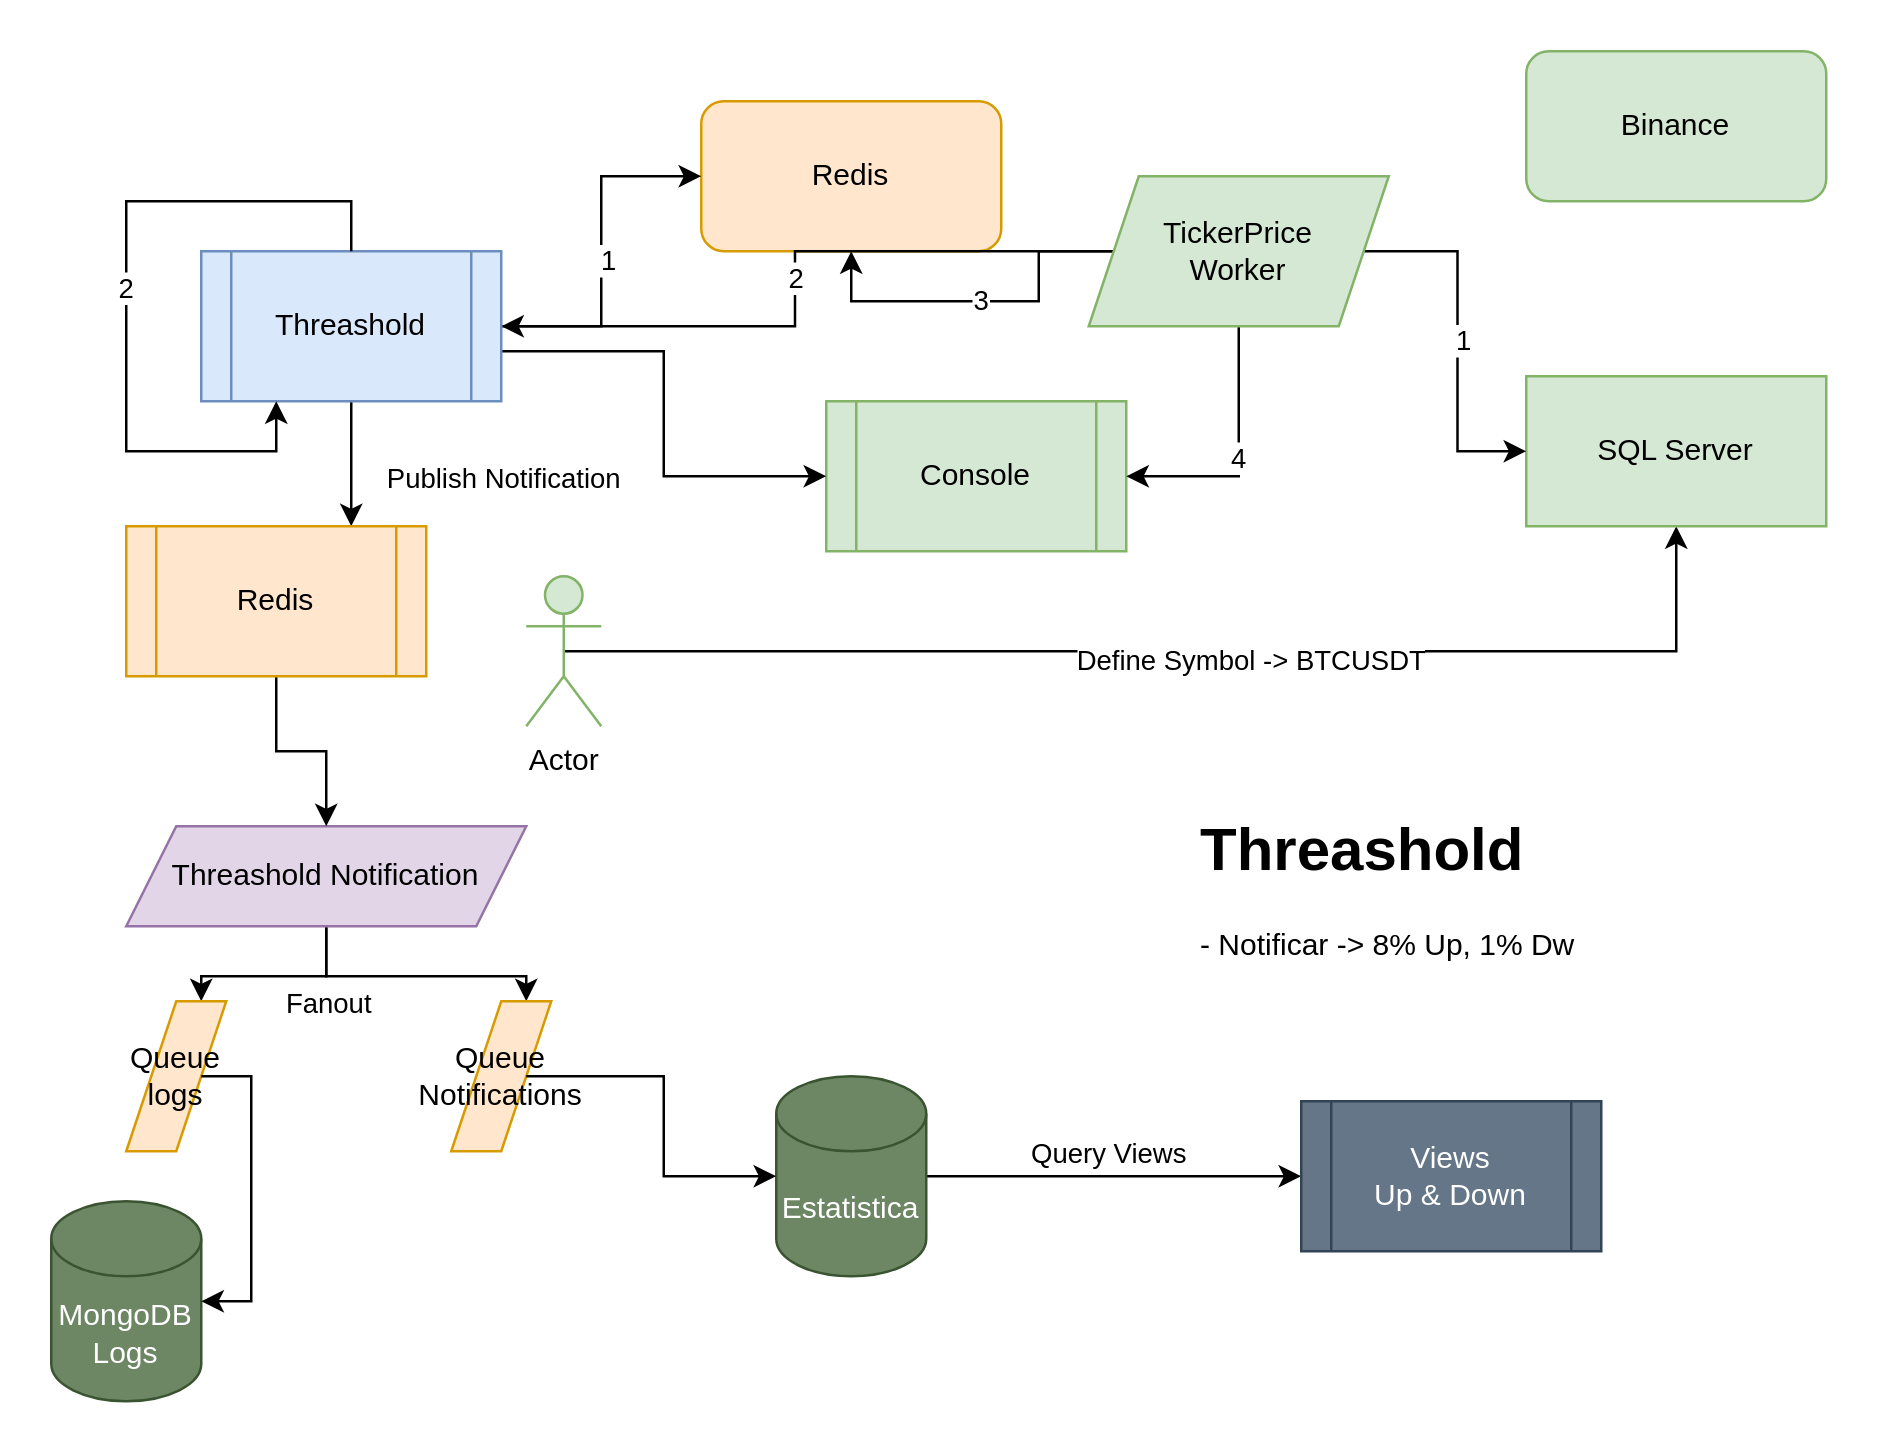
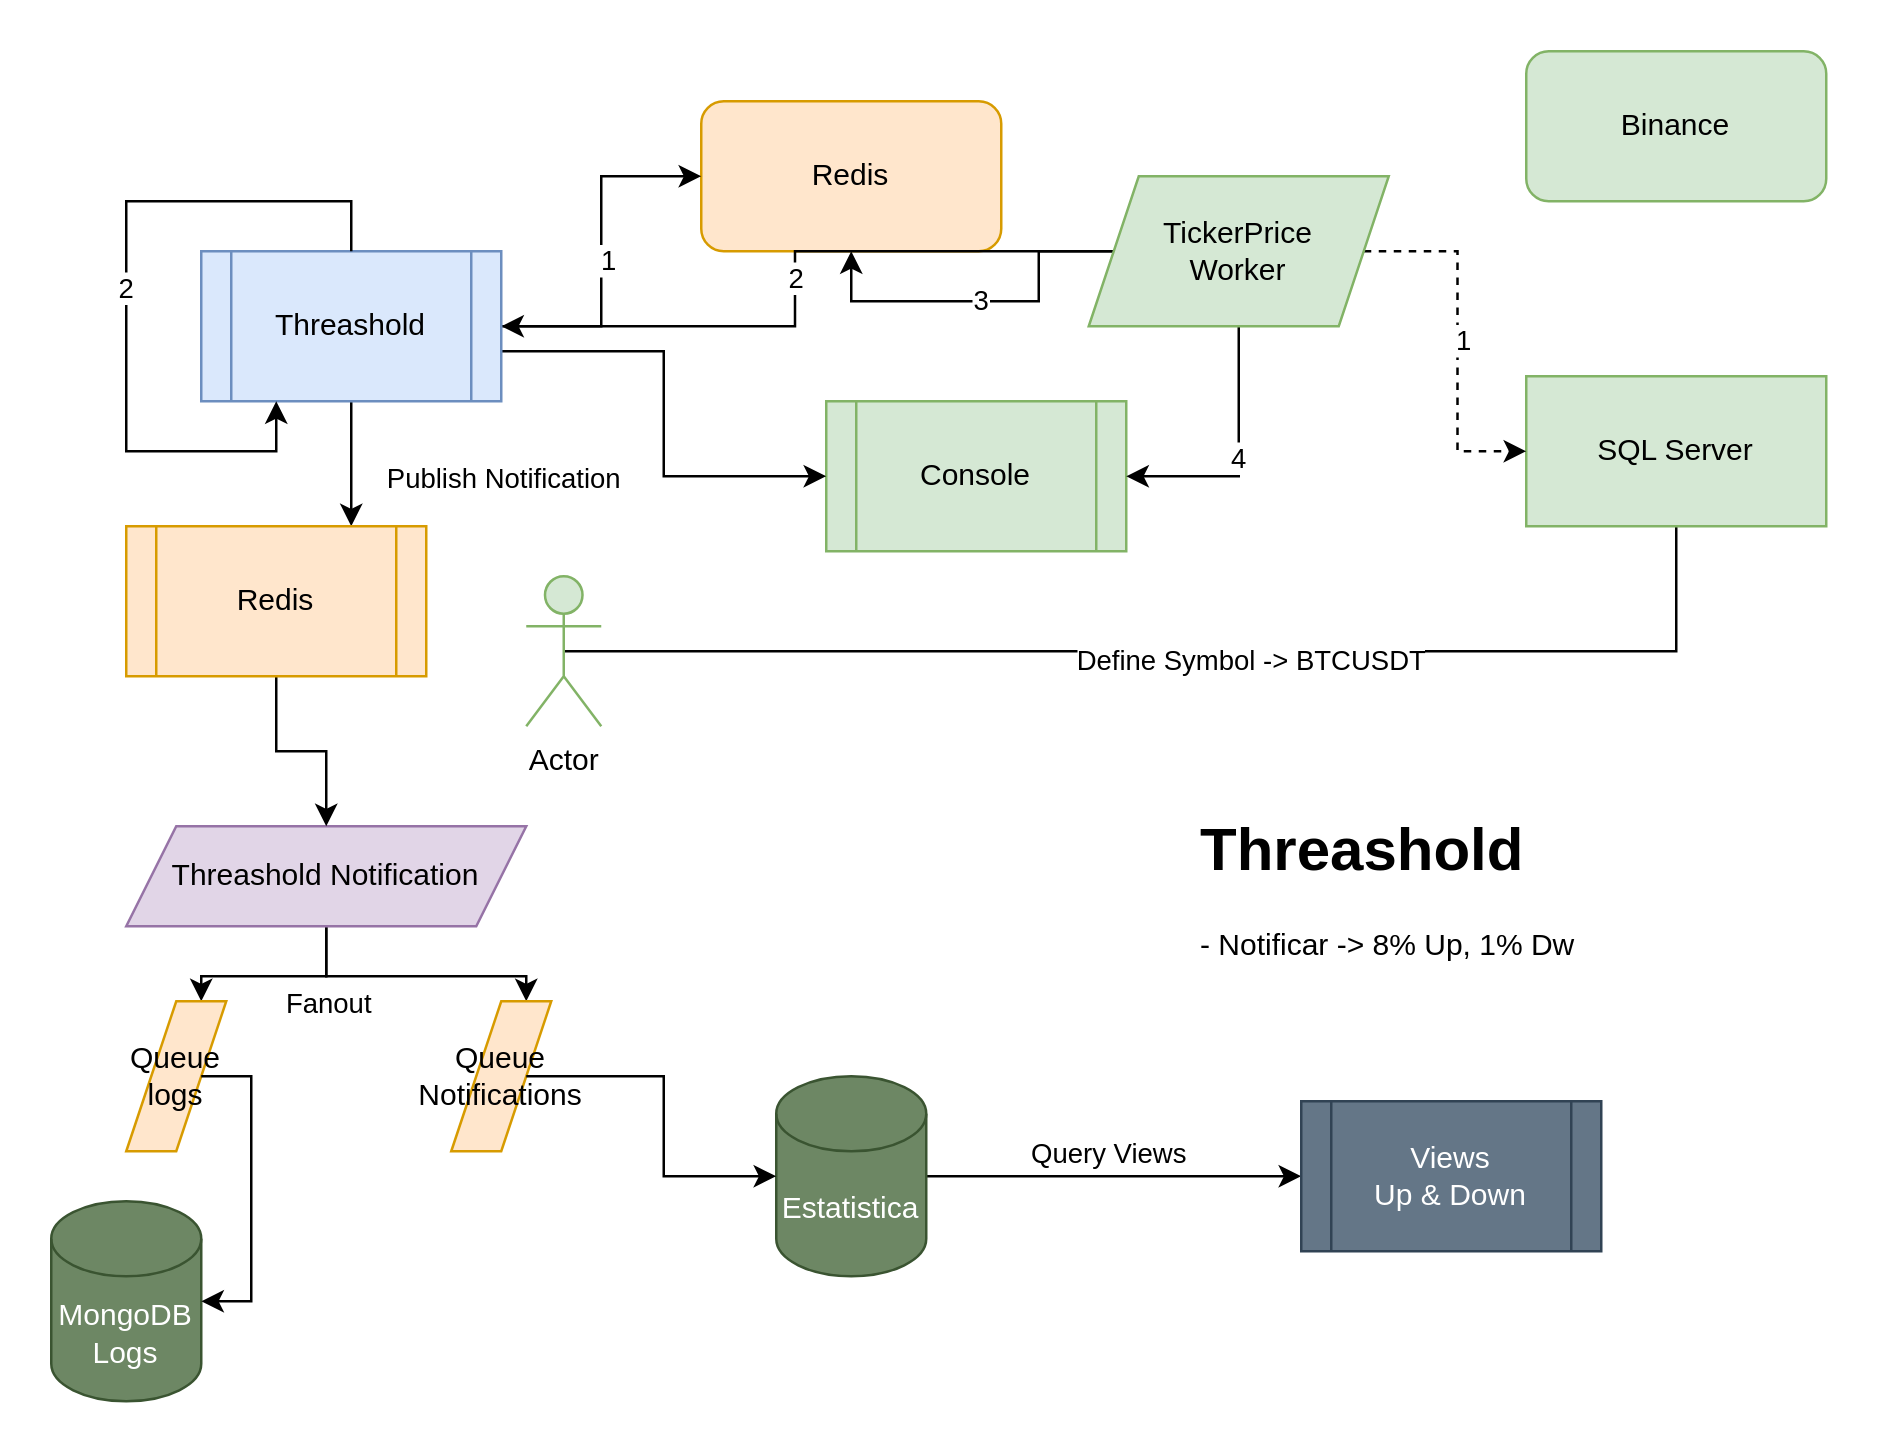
(1449, 251) -> (1449, 251)
(1676, 544) -> (1676, 537)
